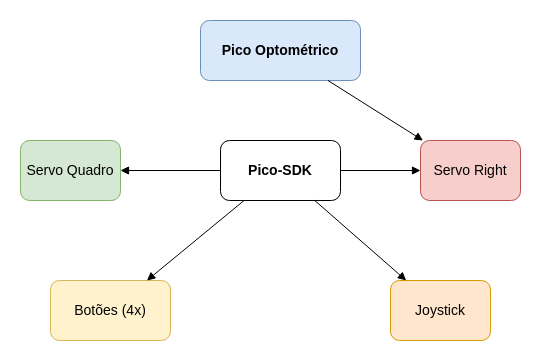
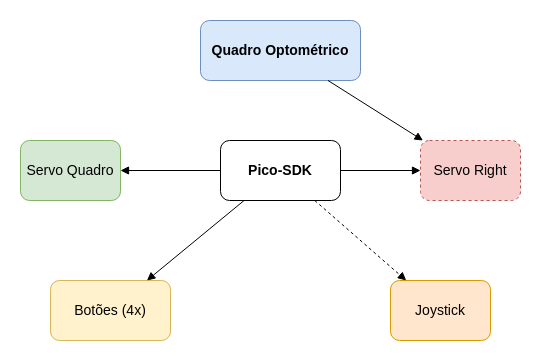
(281, 51) -> (281, 51)
(471, 171) -> (471, 171)
(357, 237) -> (357, 237)
